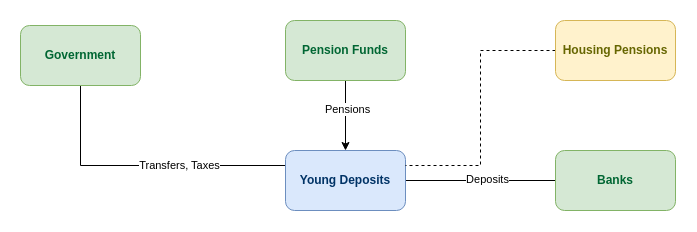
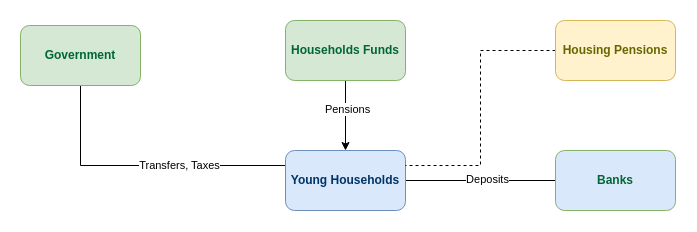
(346, 51) -> (346, 51)
(346, 181) -> (346, 181)
(616, 181) -> (616, 181)
